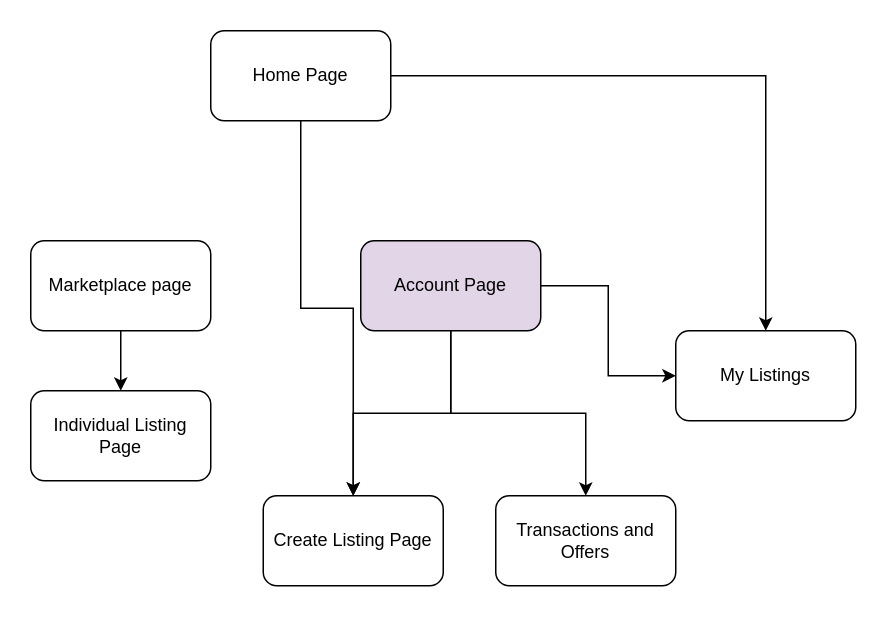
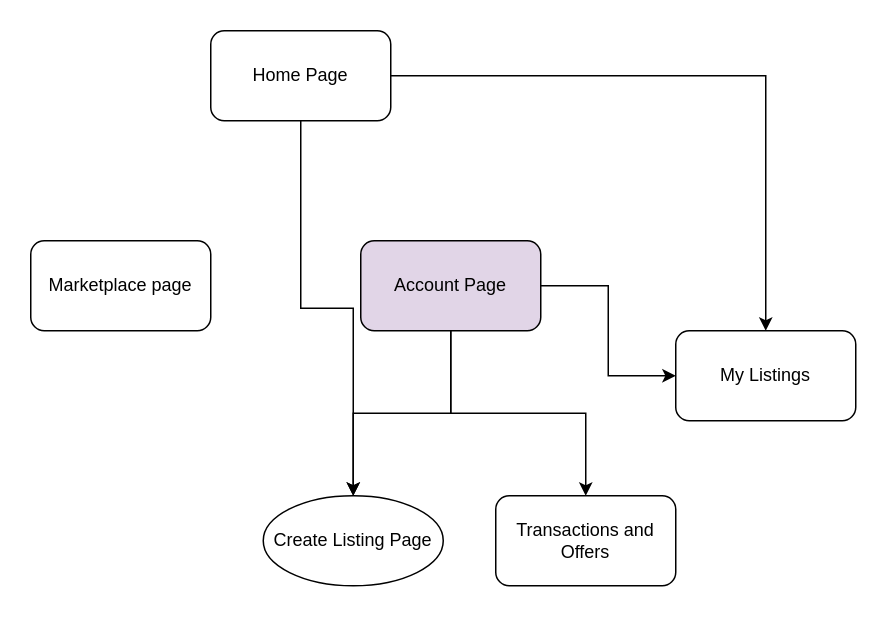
(121, 356) -> none
(121, 436) -> none
(353, 541) -> (353, 541)
